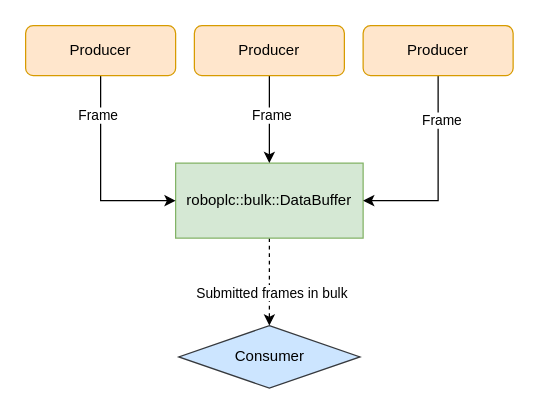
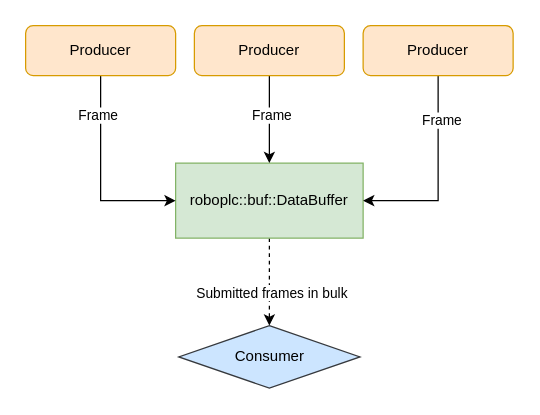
(269, 201) -> (269, 201)
